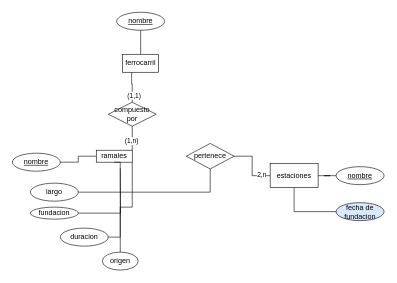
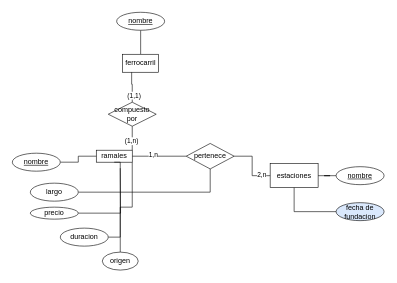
none -> (159, 156)
(54, 213) -> (54, 213)
